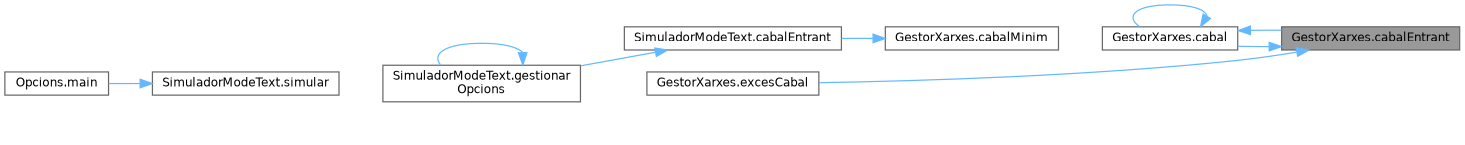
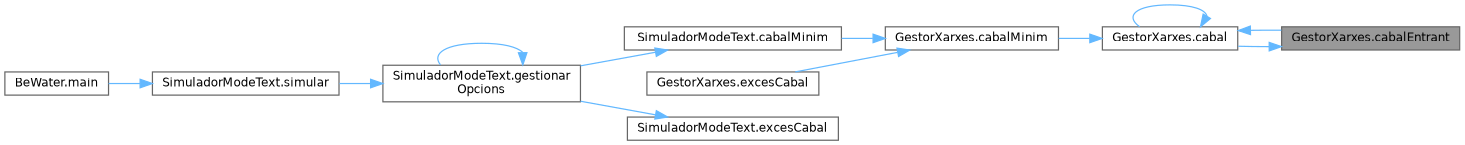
(733, 38) -> (733, 38)
none -> (1074, 38)
(1058, 74) -> (846, 62)
(57, 84) -> (57, 84)
none -> (355, 84)
none -> (733, 129)
